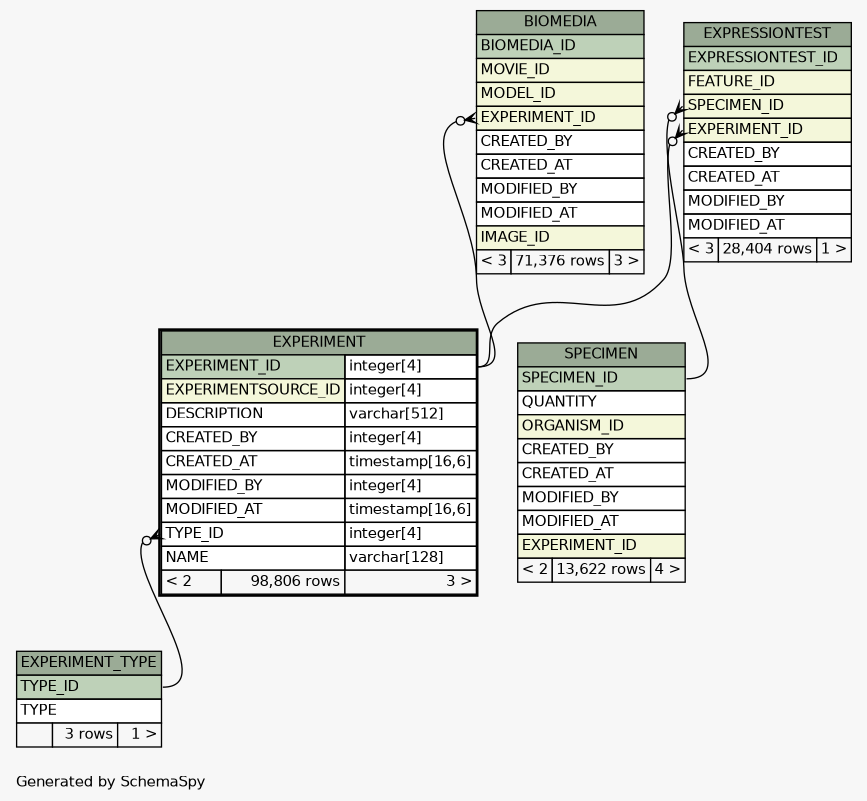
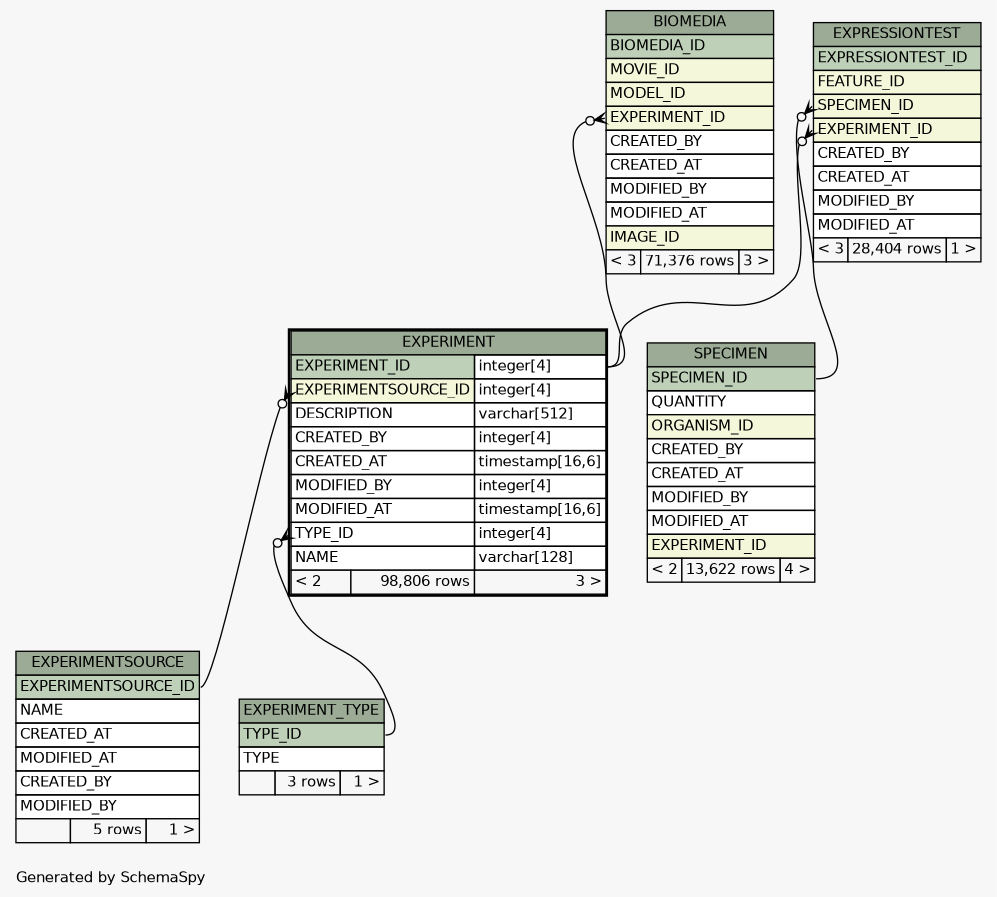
none -> (108, 747)
